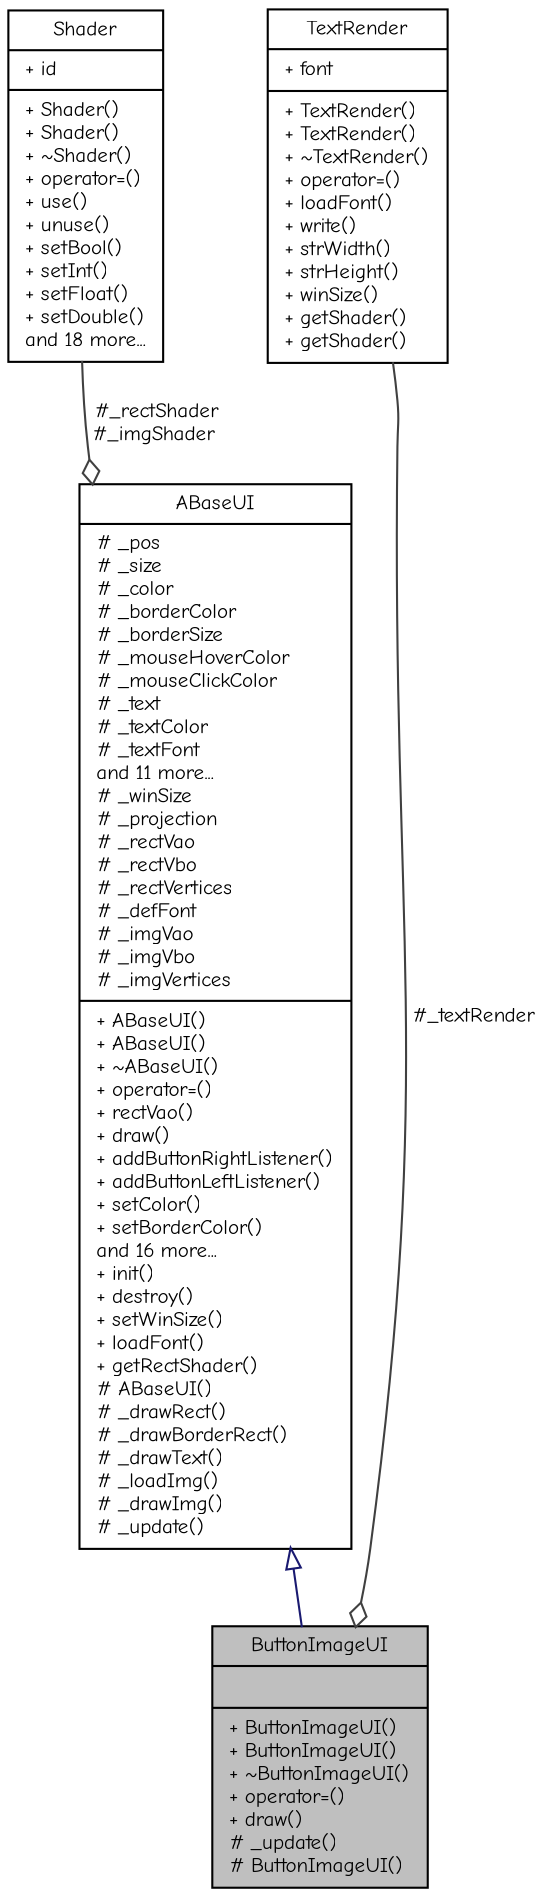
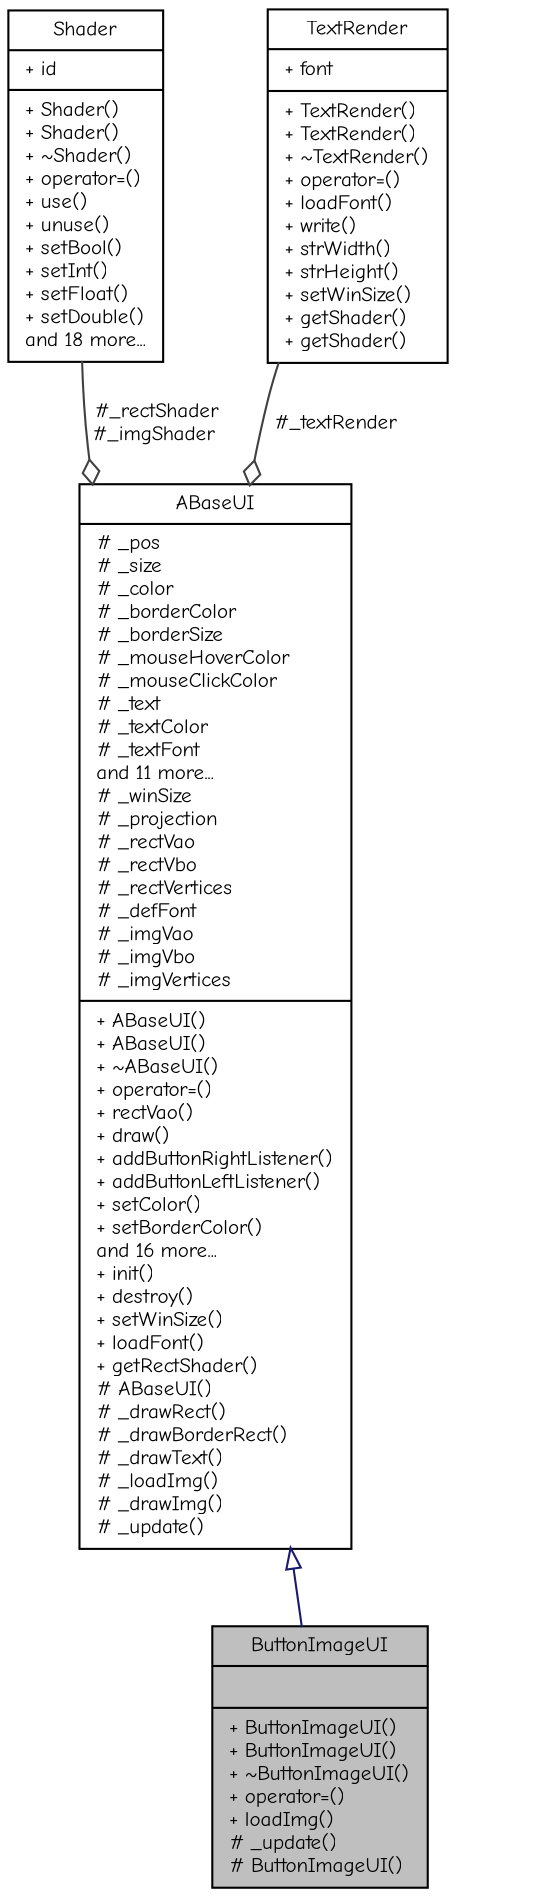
(333, 295) -> (348, 295)
(405, 983) -> (265, 411)
(267, 1820) -> (282, 1820)
